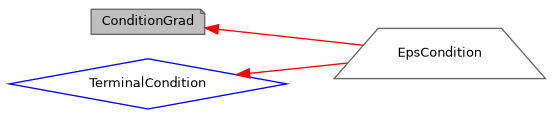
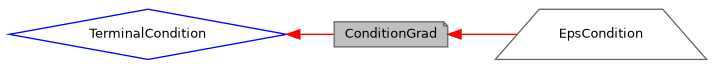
(299, 68) -> (317, 34)
